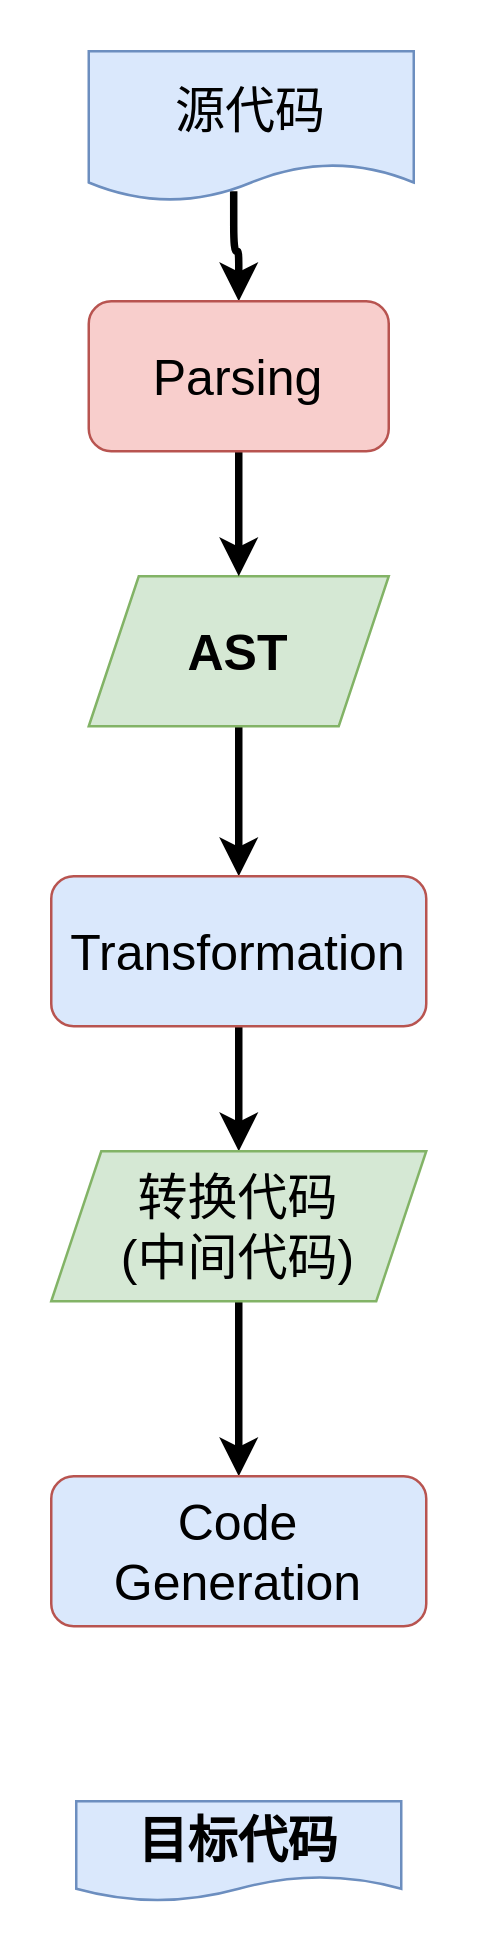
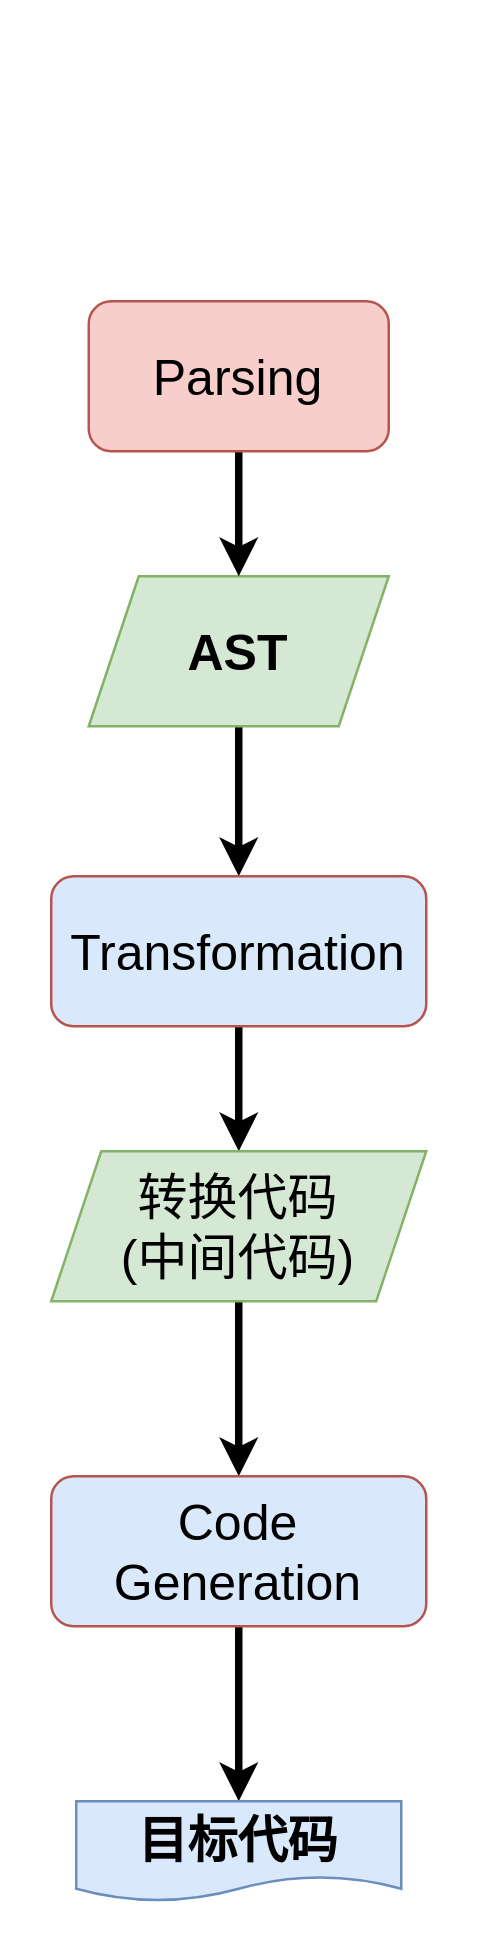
(251, 126) -> none
(234, 233) -> none
none -> (239, 1701)
